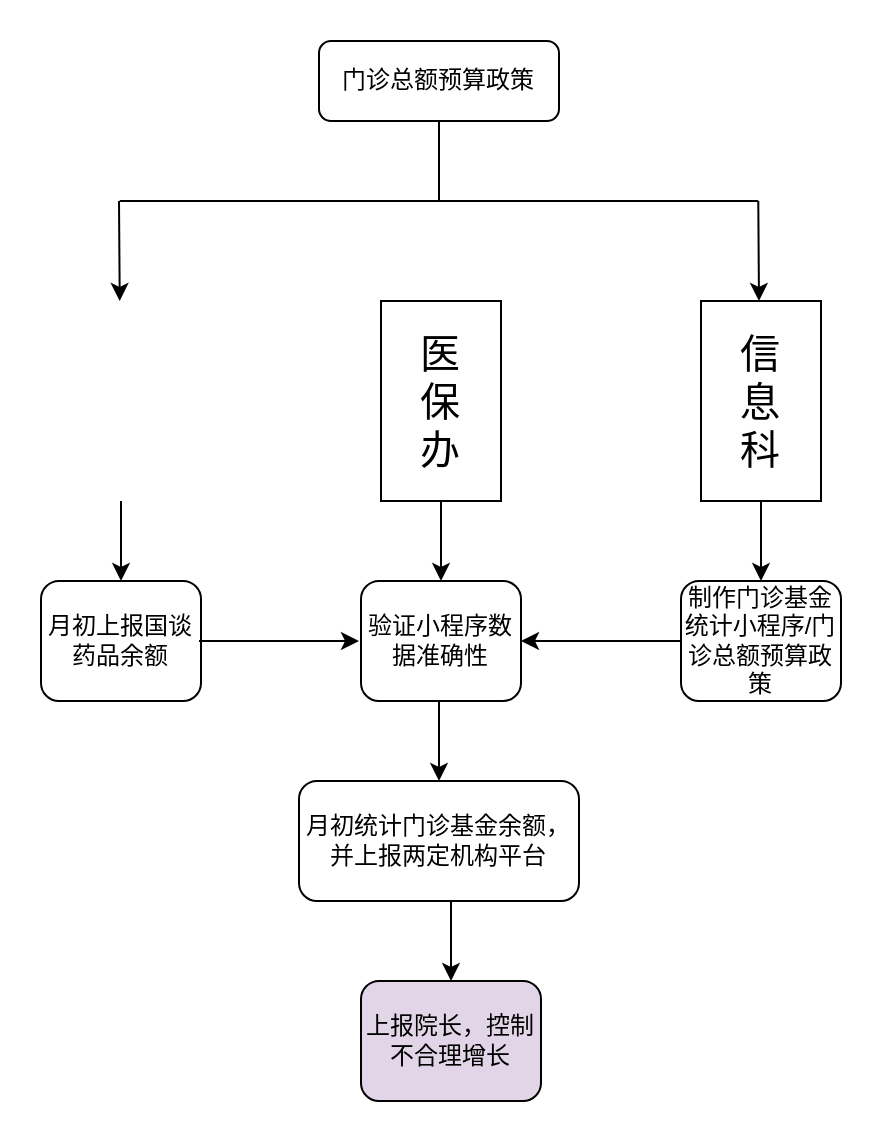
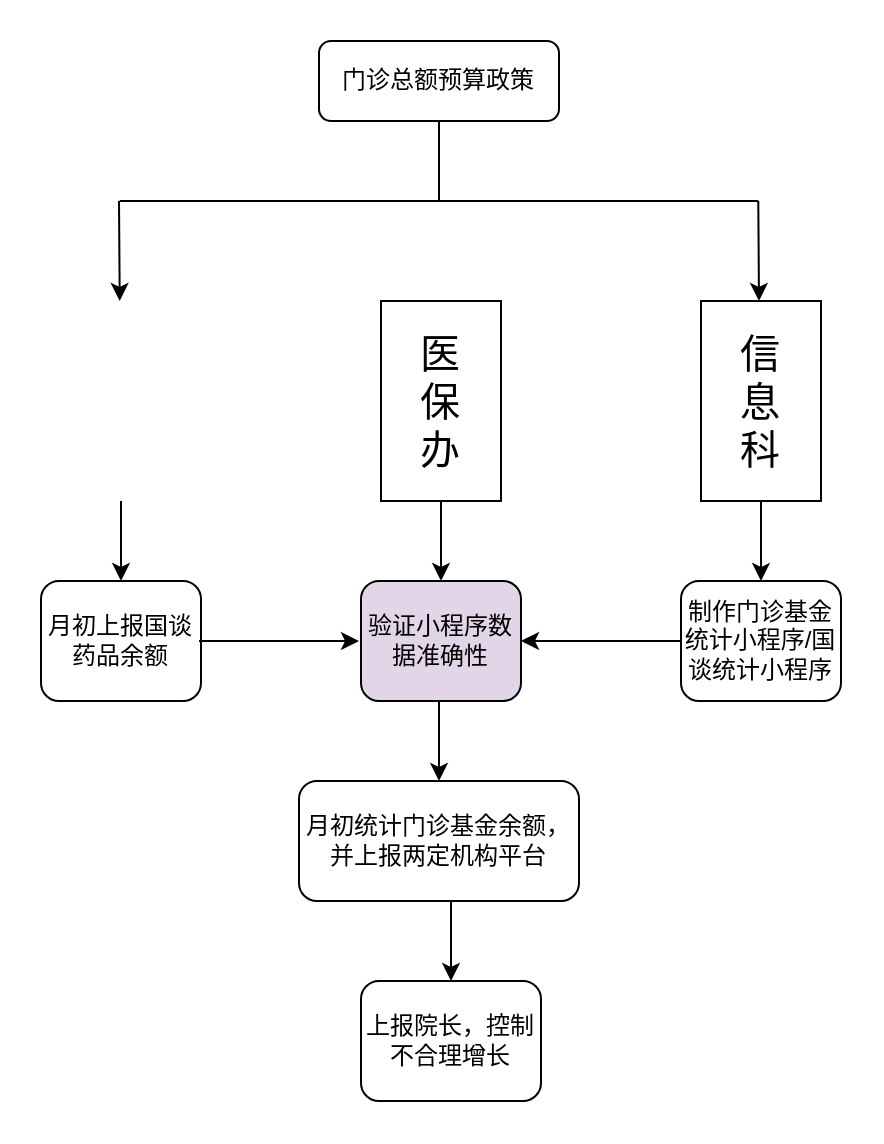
(441, 641) -> (441, 641)
(761, 641) -> (761, 641)
(451, 1041) -> (451, 1041)
